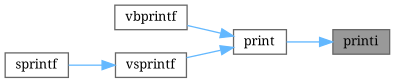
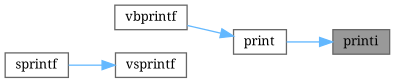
(204, 54) -> none
